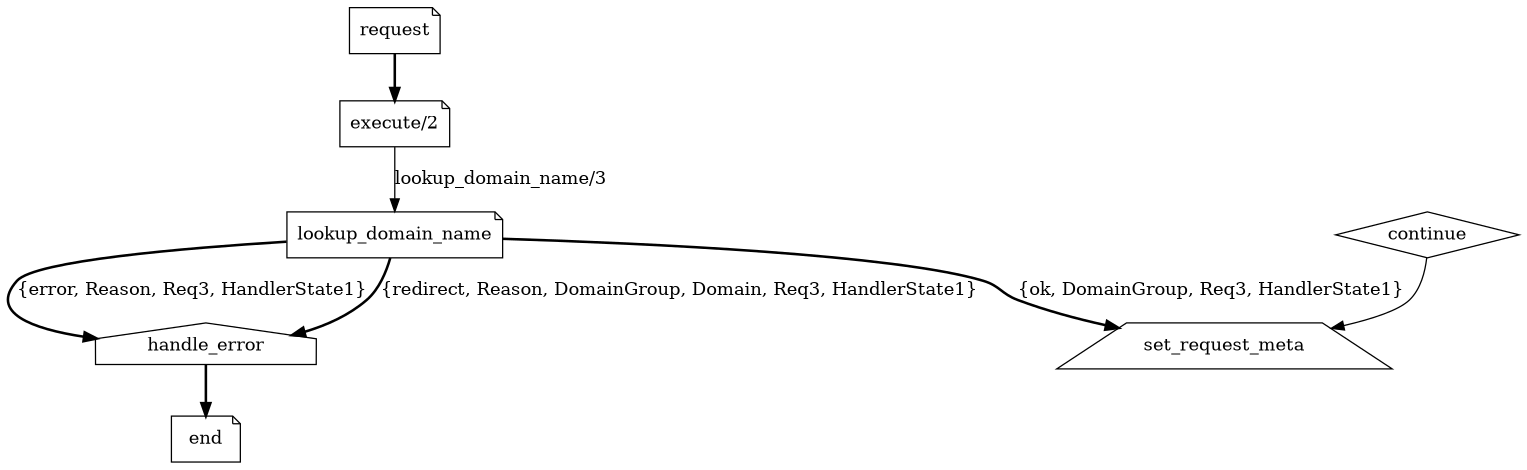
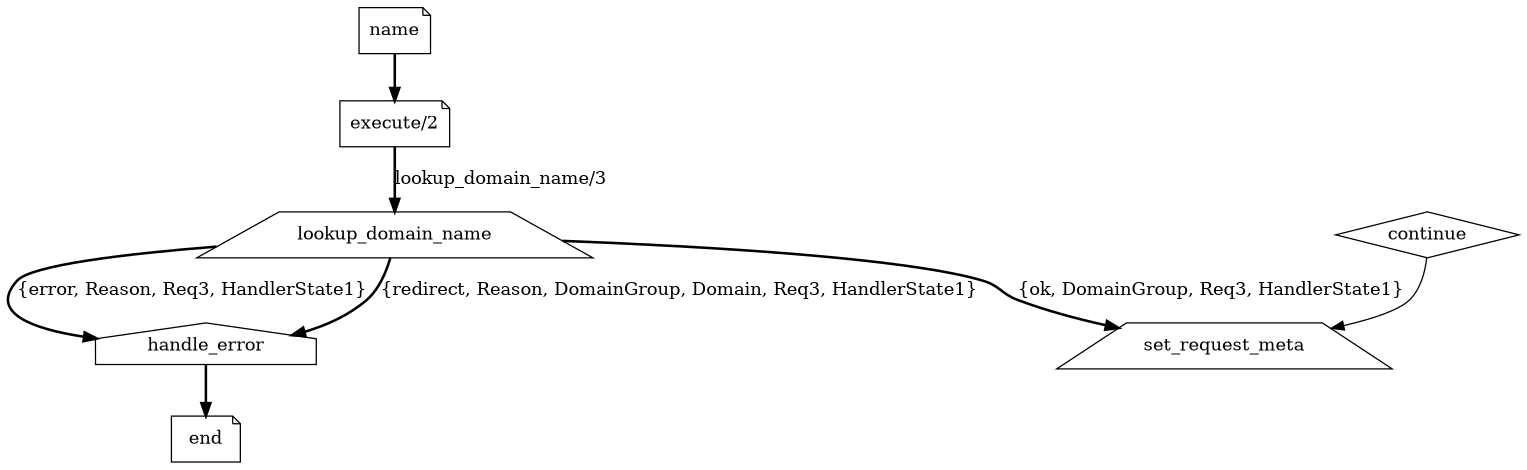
(395, 31) -> (395, 31)
(395, 173) -> (395, 173)
(395, 235) -> (395, 235)
